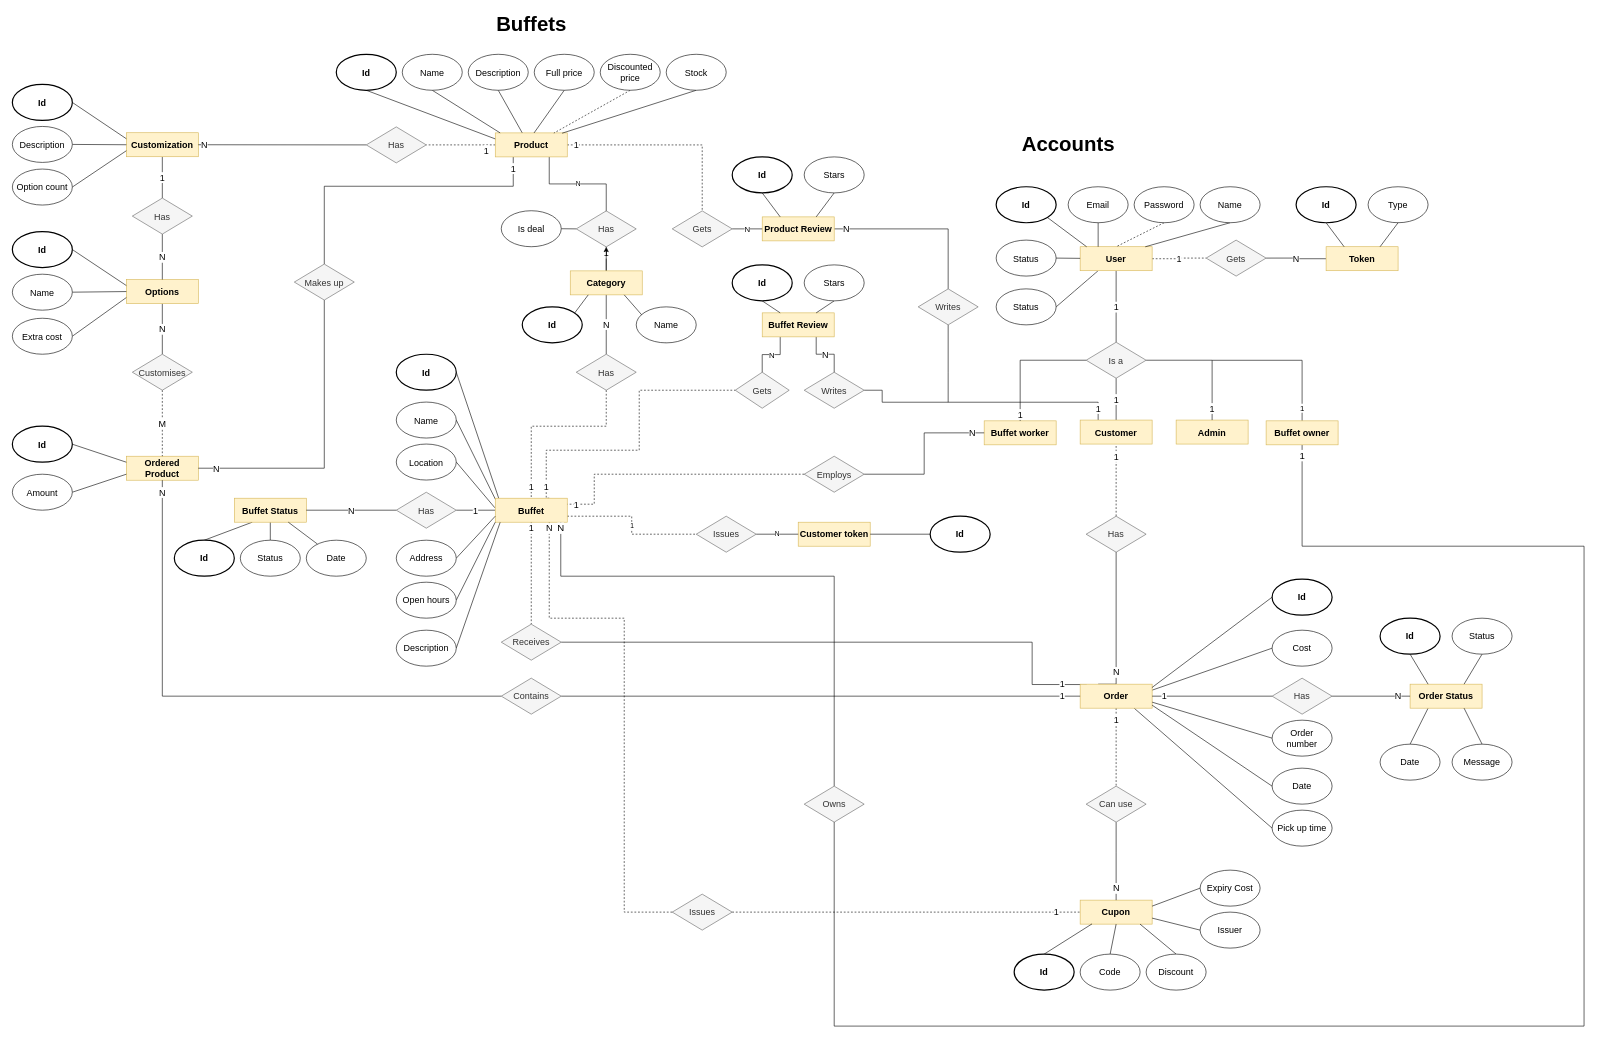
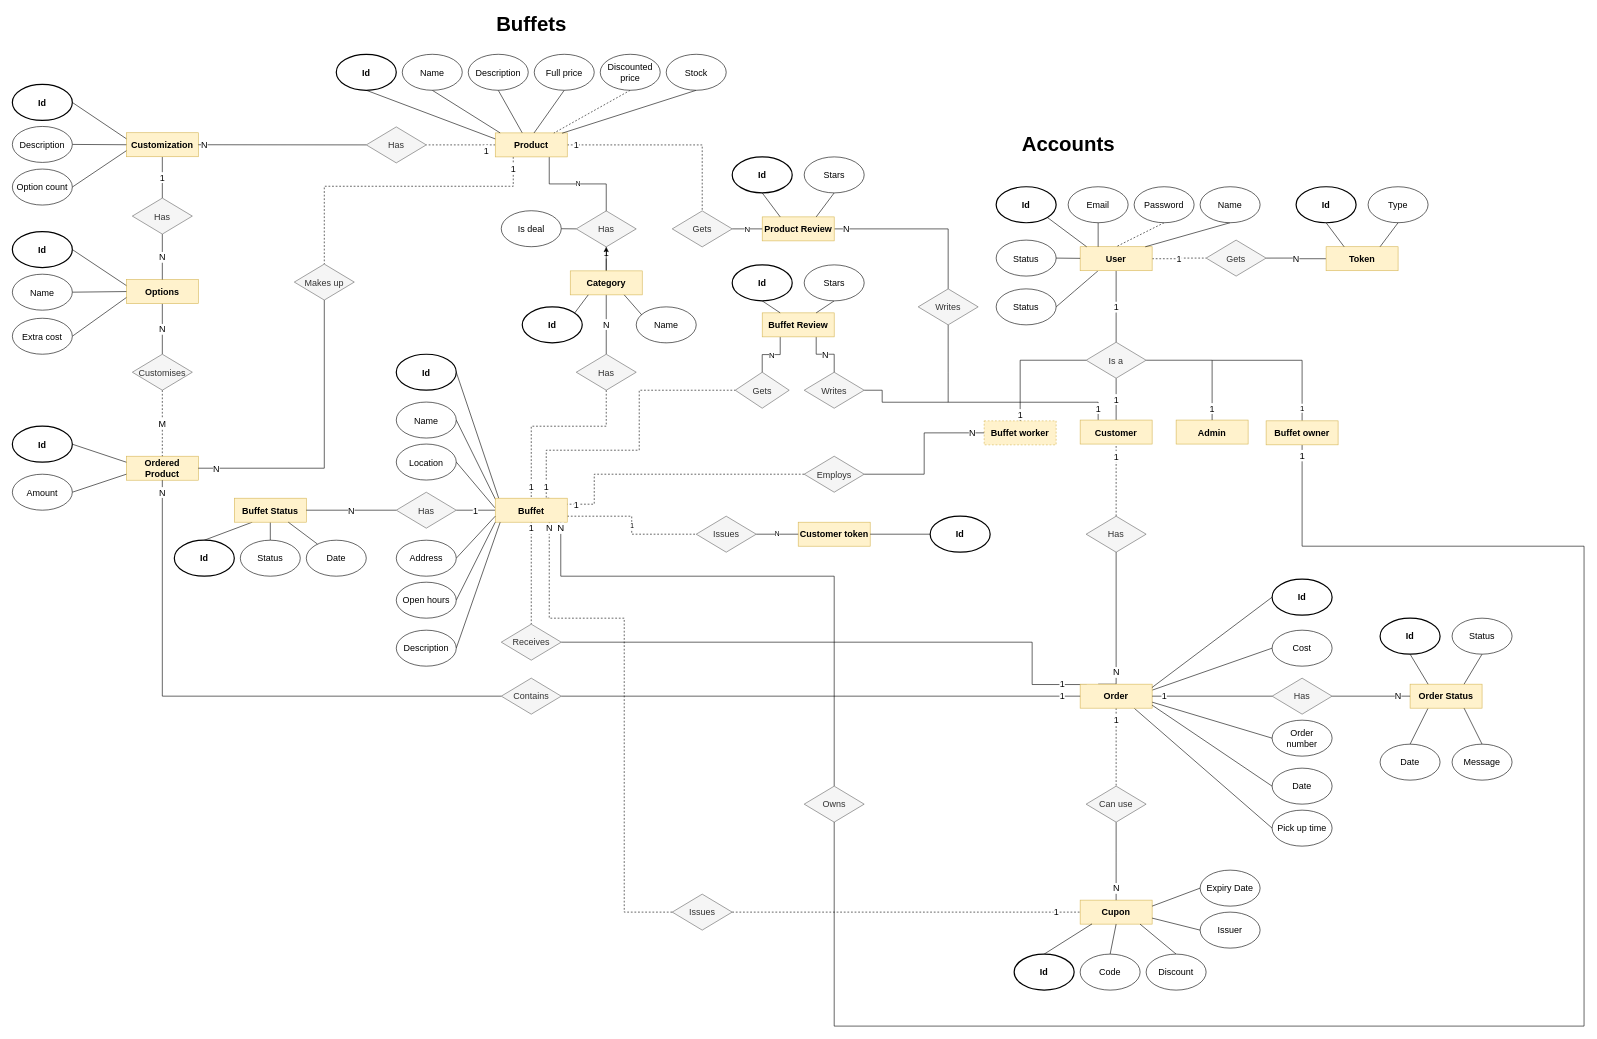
(387, 186) -> (387, 186)
(1020, 433) -> (1020, 433)
(1230, 888) -> (1230, 888)
